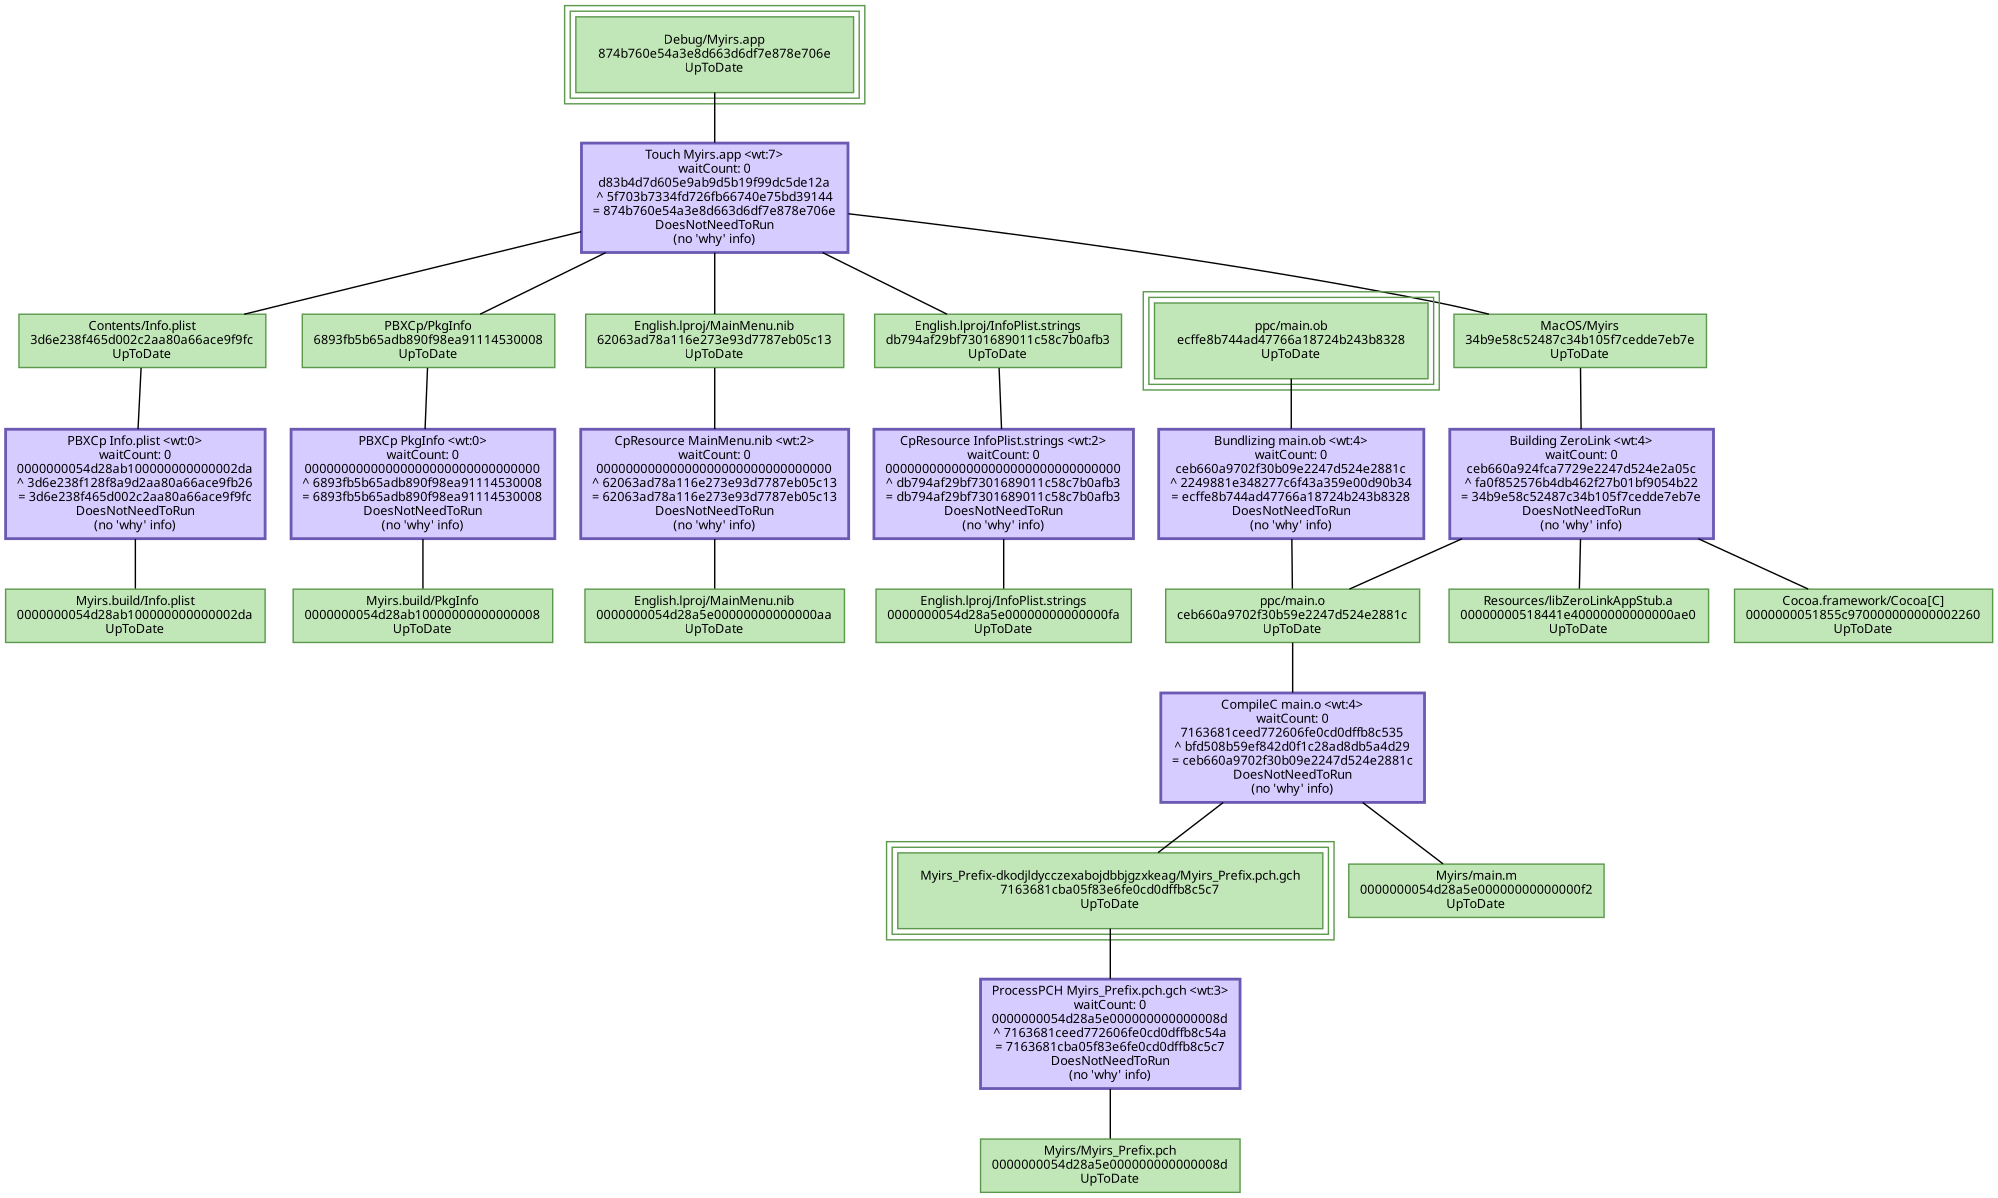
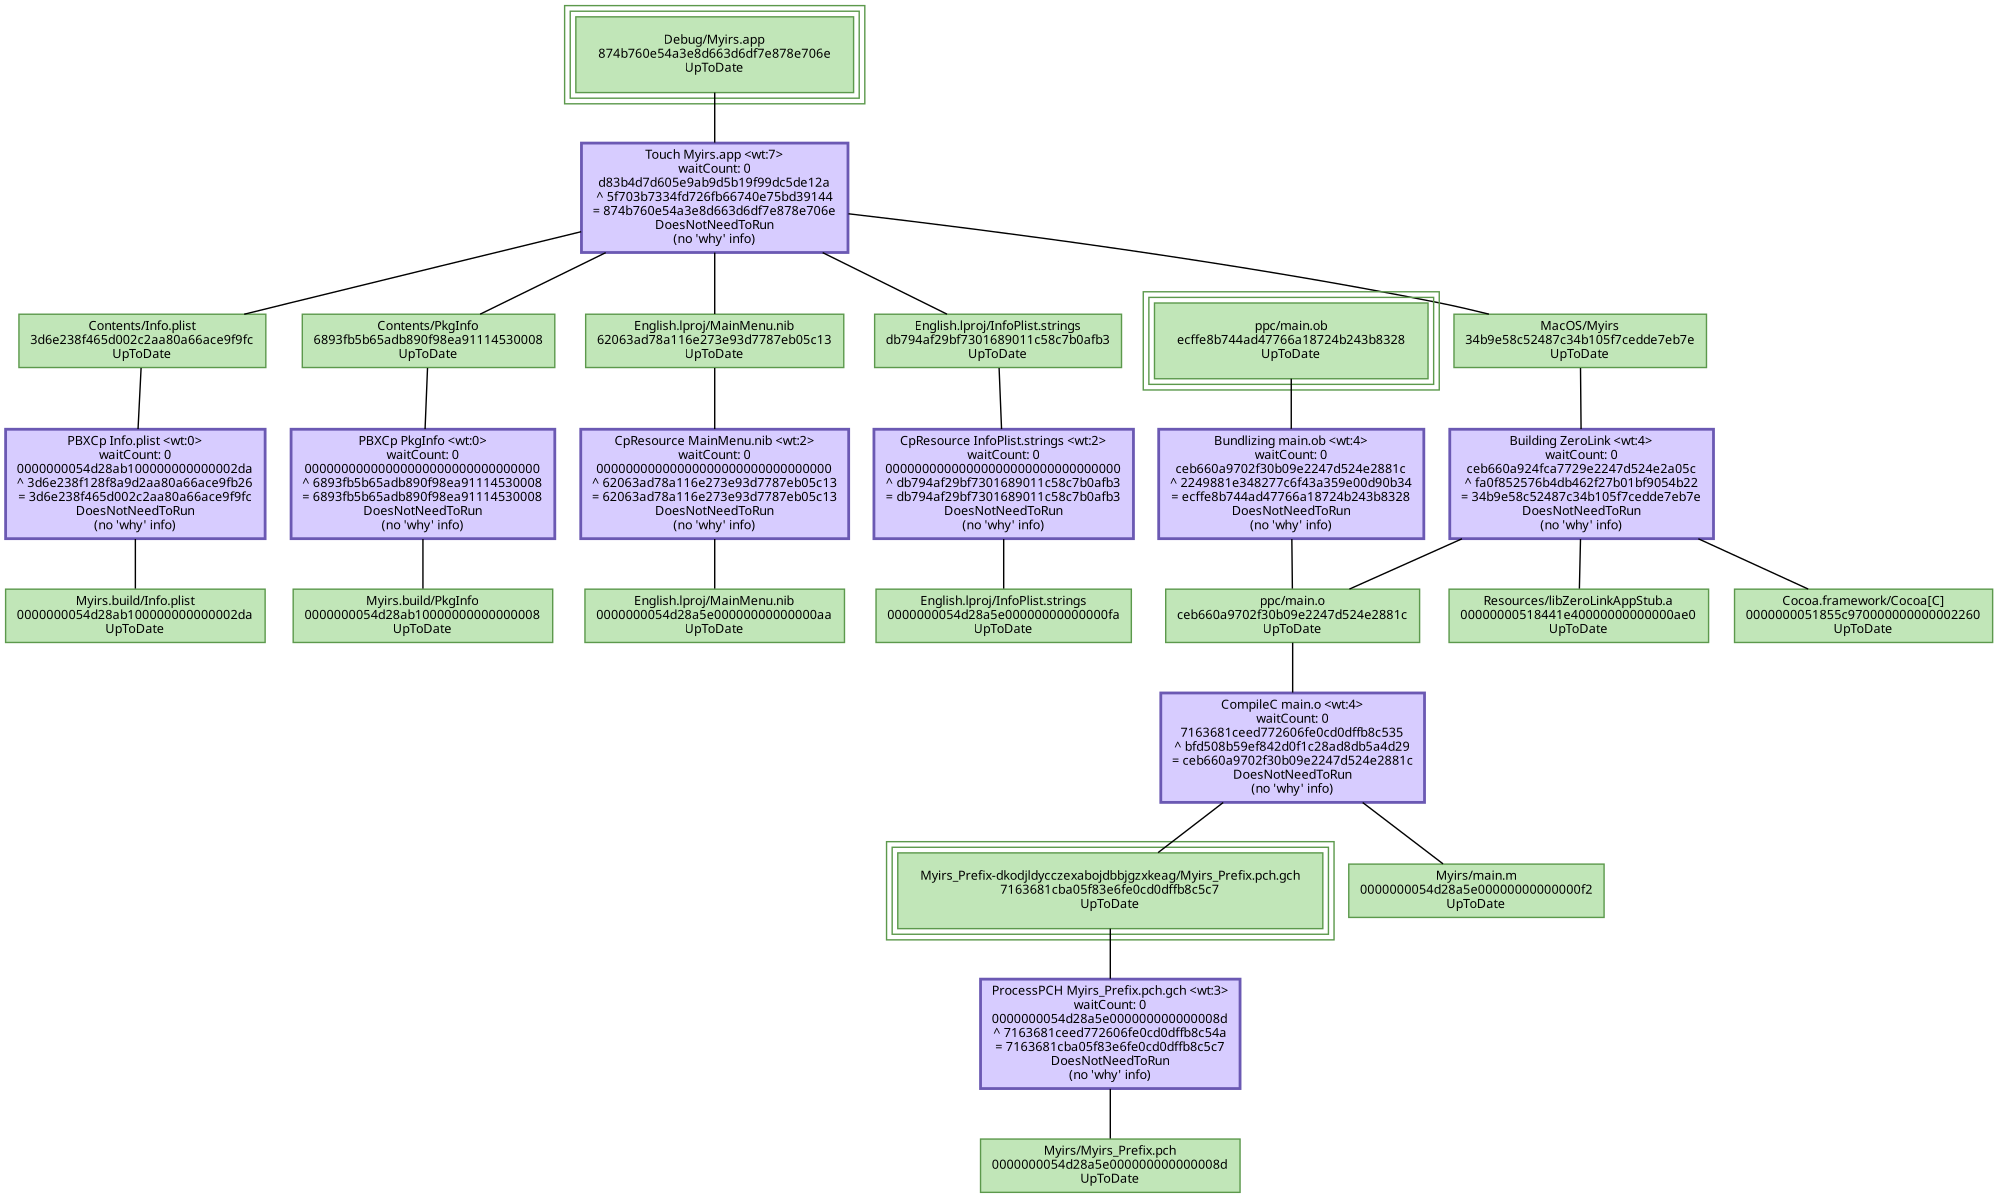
(429, 341) -> (429, 341)
(1293, 616) -> (1293, 616)
